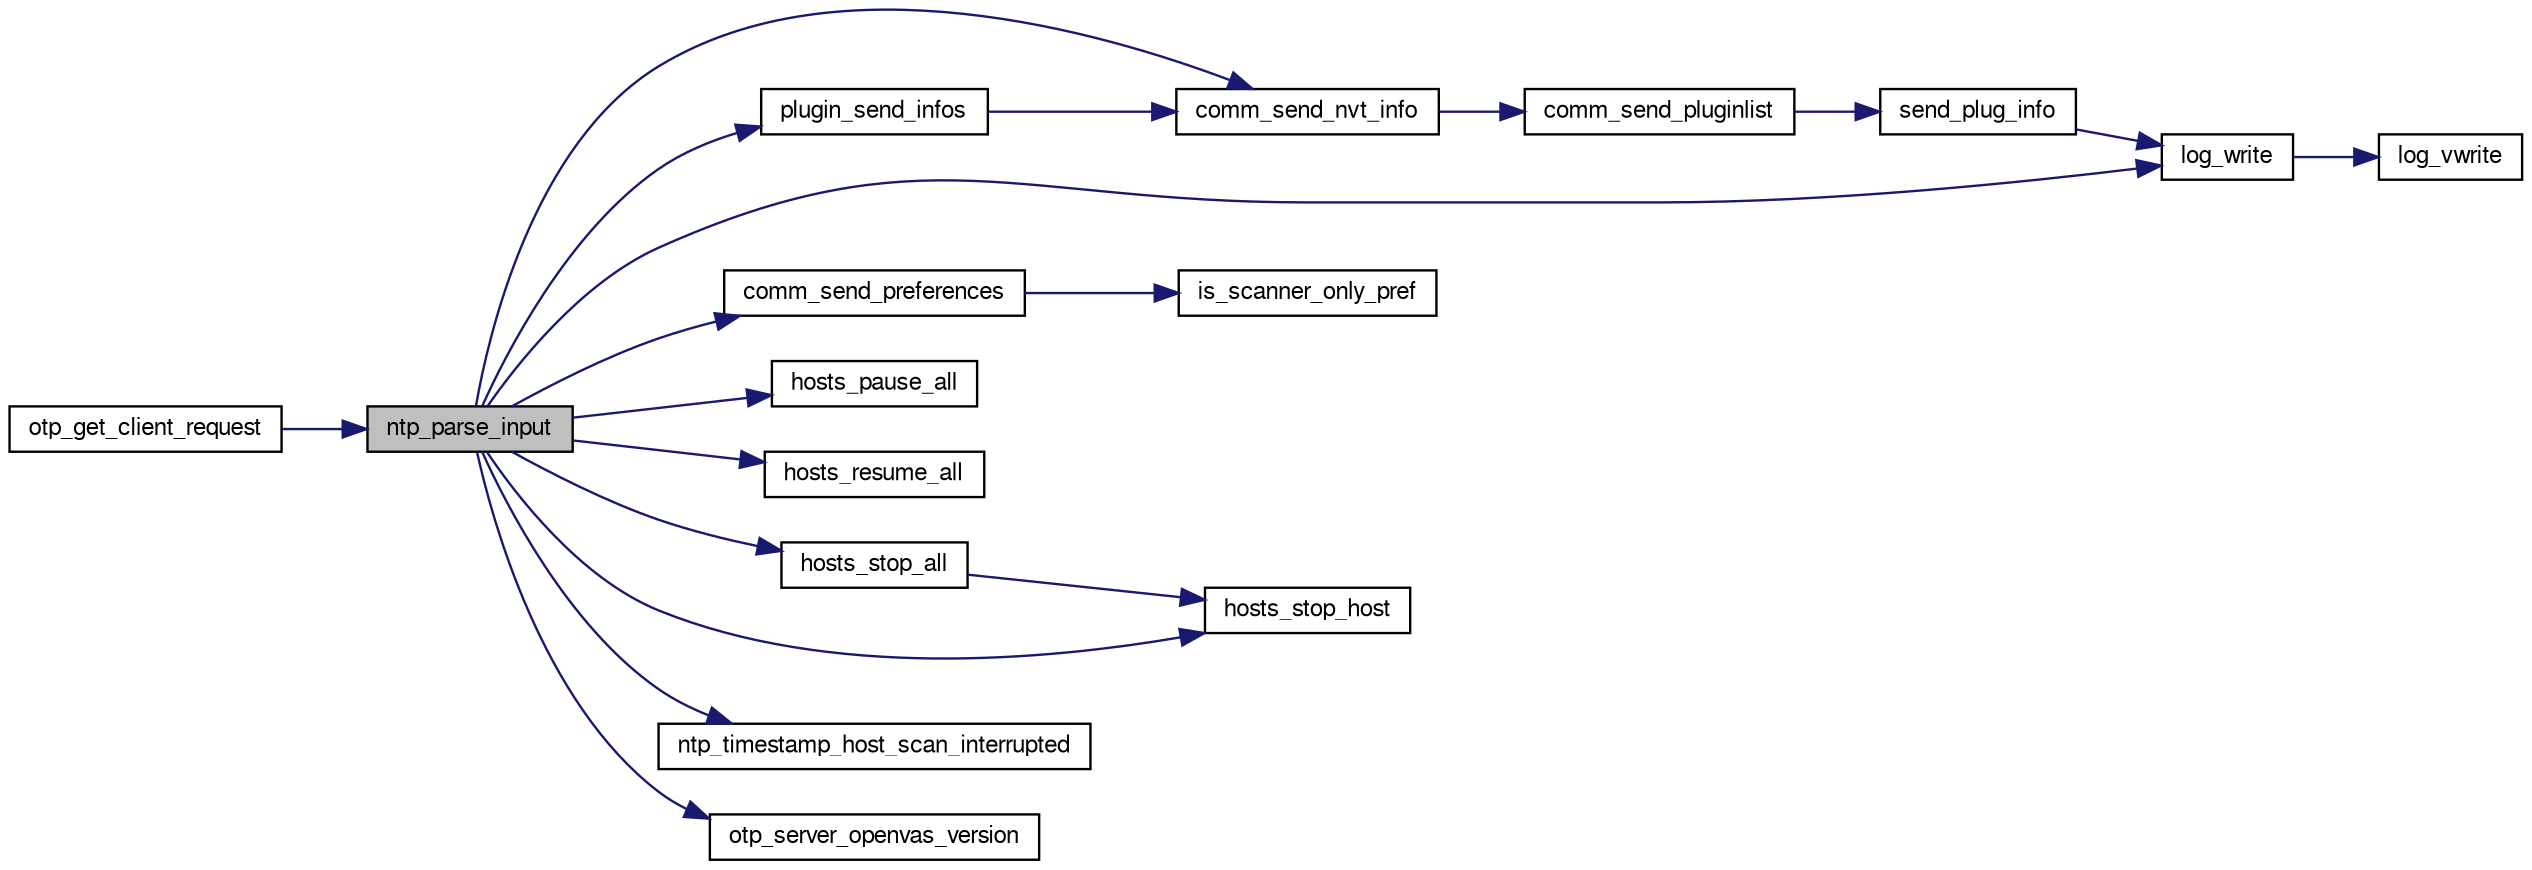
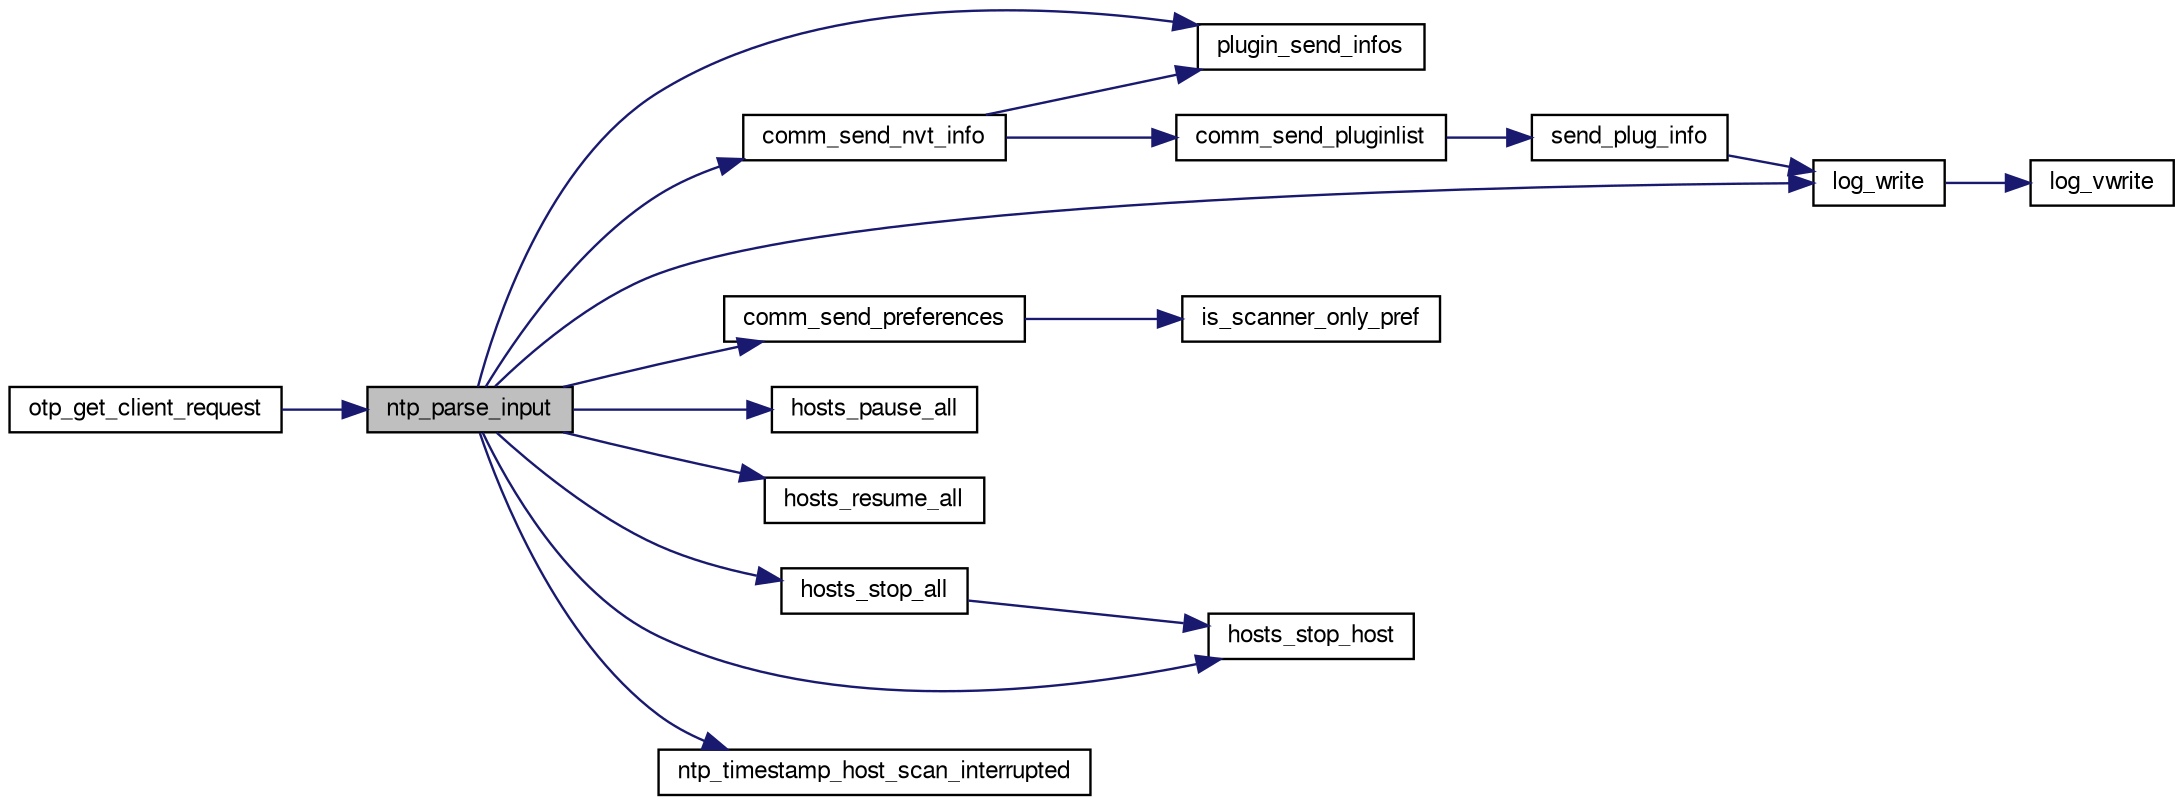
(1070, 112) -> (1081, 95)
(875, 837) -> none
